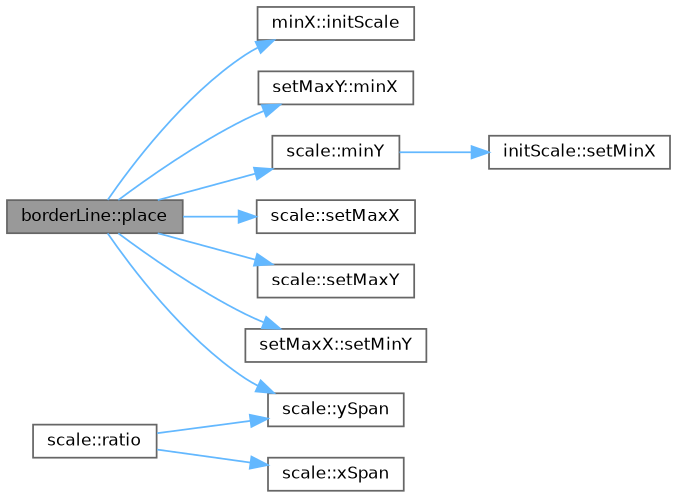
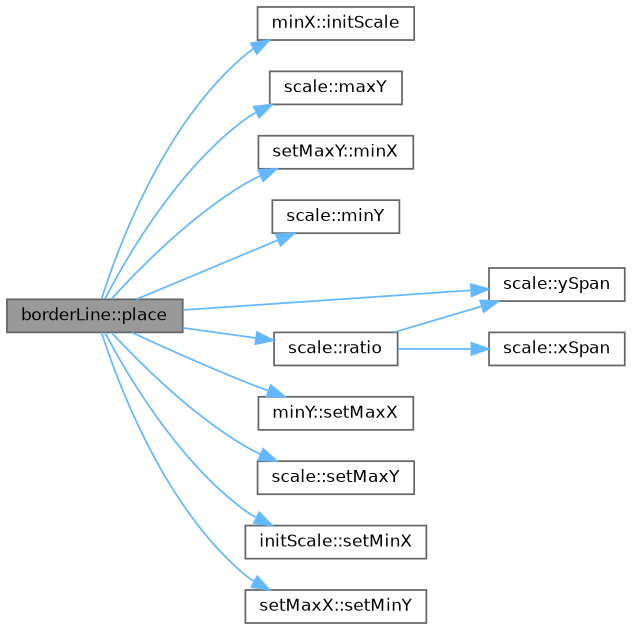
none -> (336, 88)
(435, 152) -> (170, 434)
(336, 217) -> (336, 413)
none -> (220, 333)
